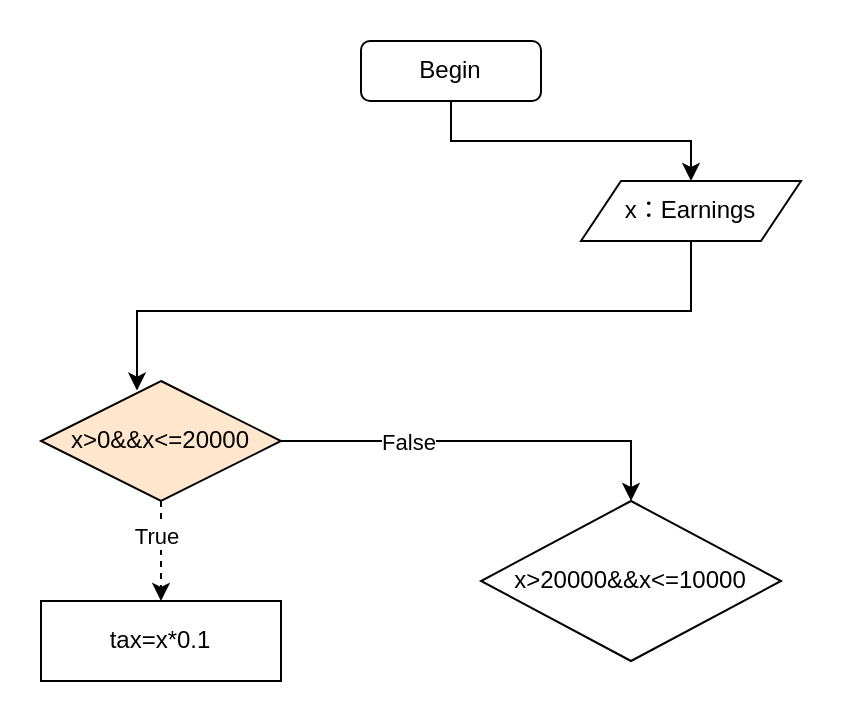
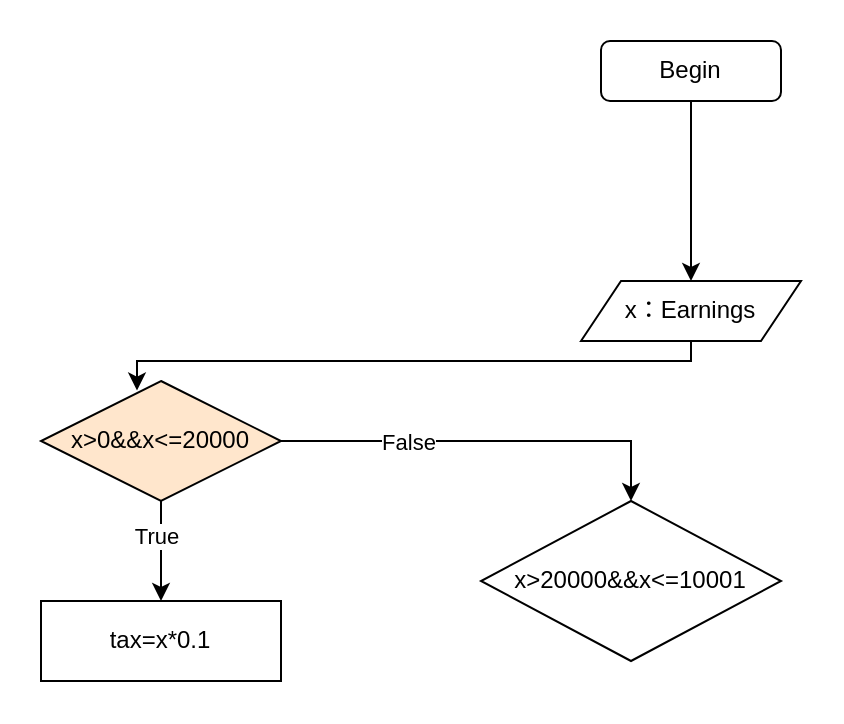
(451, 71) -> (691, 71)
(691, 211) -> (691, 311)
(161, 569) -> (161, 569)
(631, 581) -> (631, 581)
